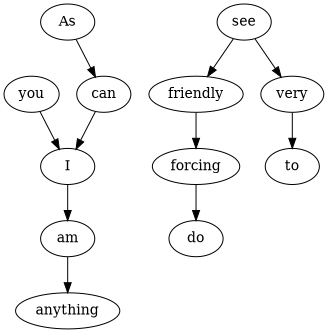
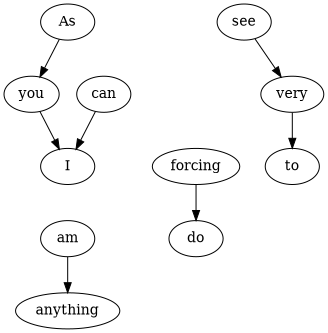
(83, 54) -> (52, 54)
(196, 94) -> none
(68, 198) -> none
